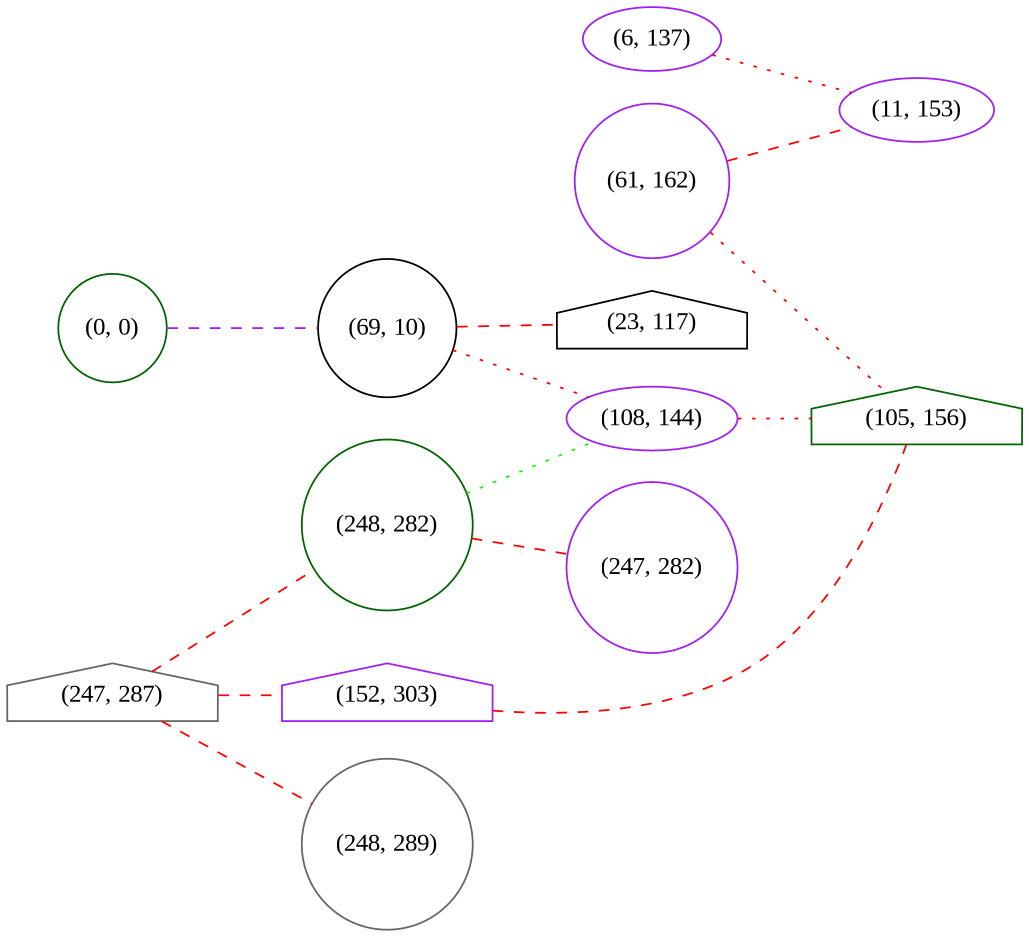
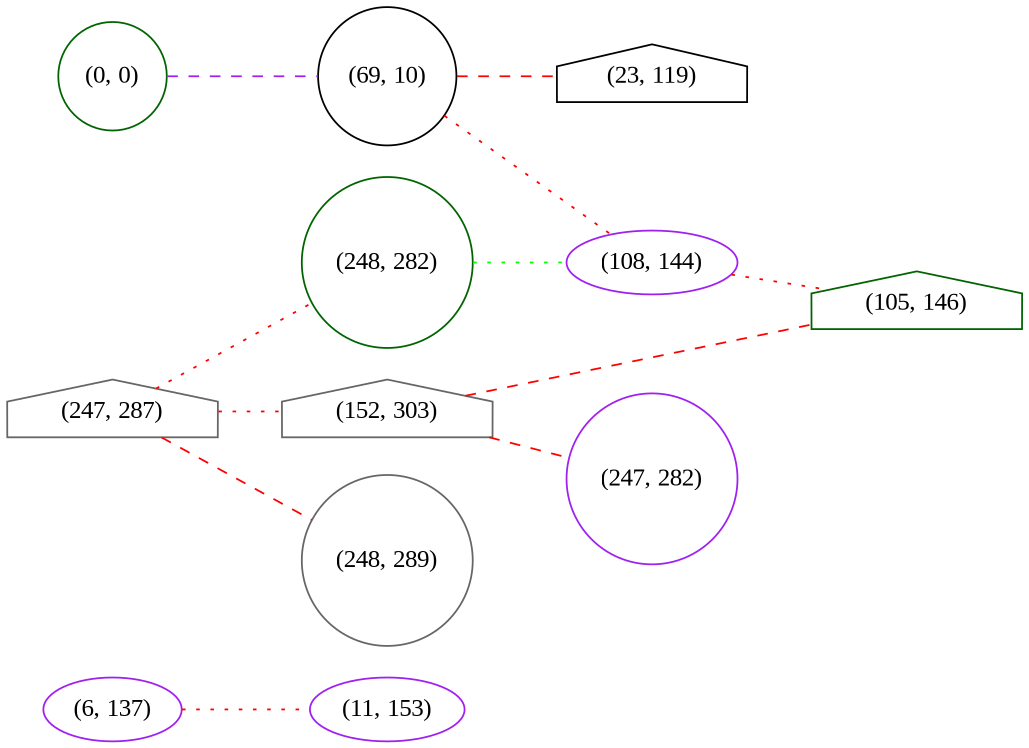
(652, 181) -> none
(652, 323) -> (652, 76)
(917, 419) -> (917, 303)
(520, 546) -> (529, 448)
(233, 621) -> (234, 346)
(250, 695) -> (250, 411)
(387, 695) -> (387, 411)
